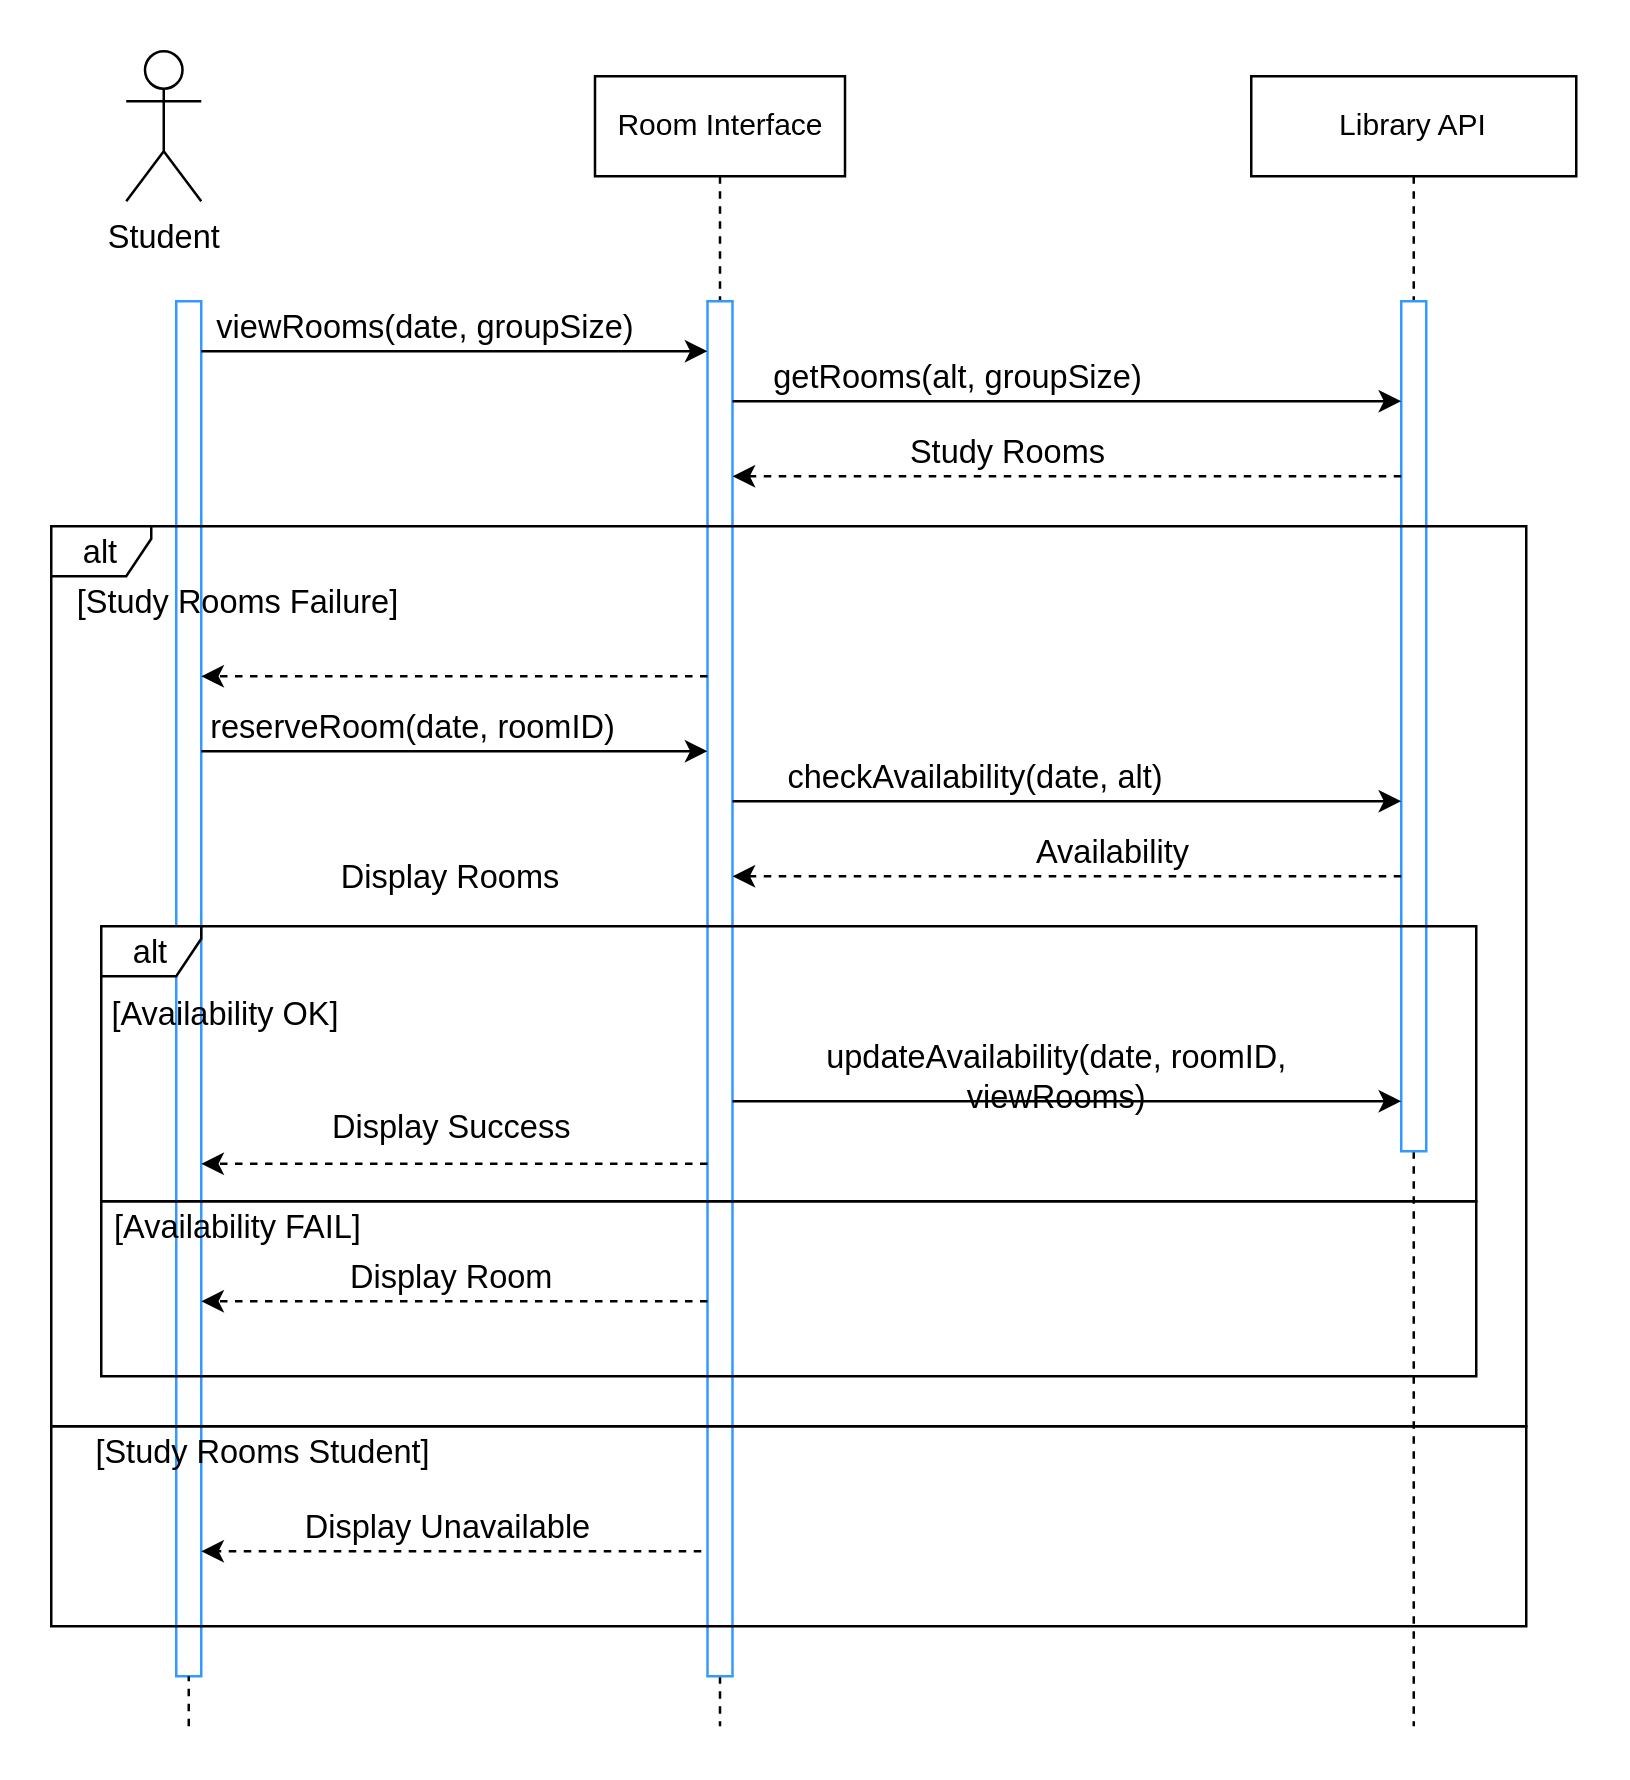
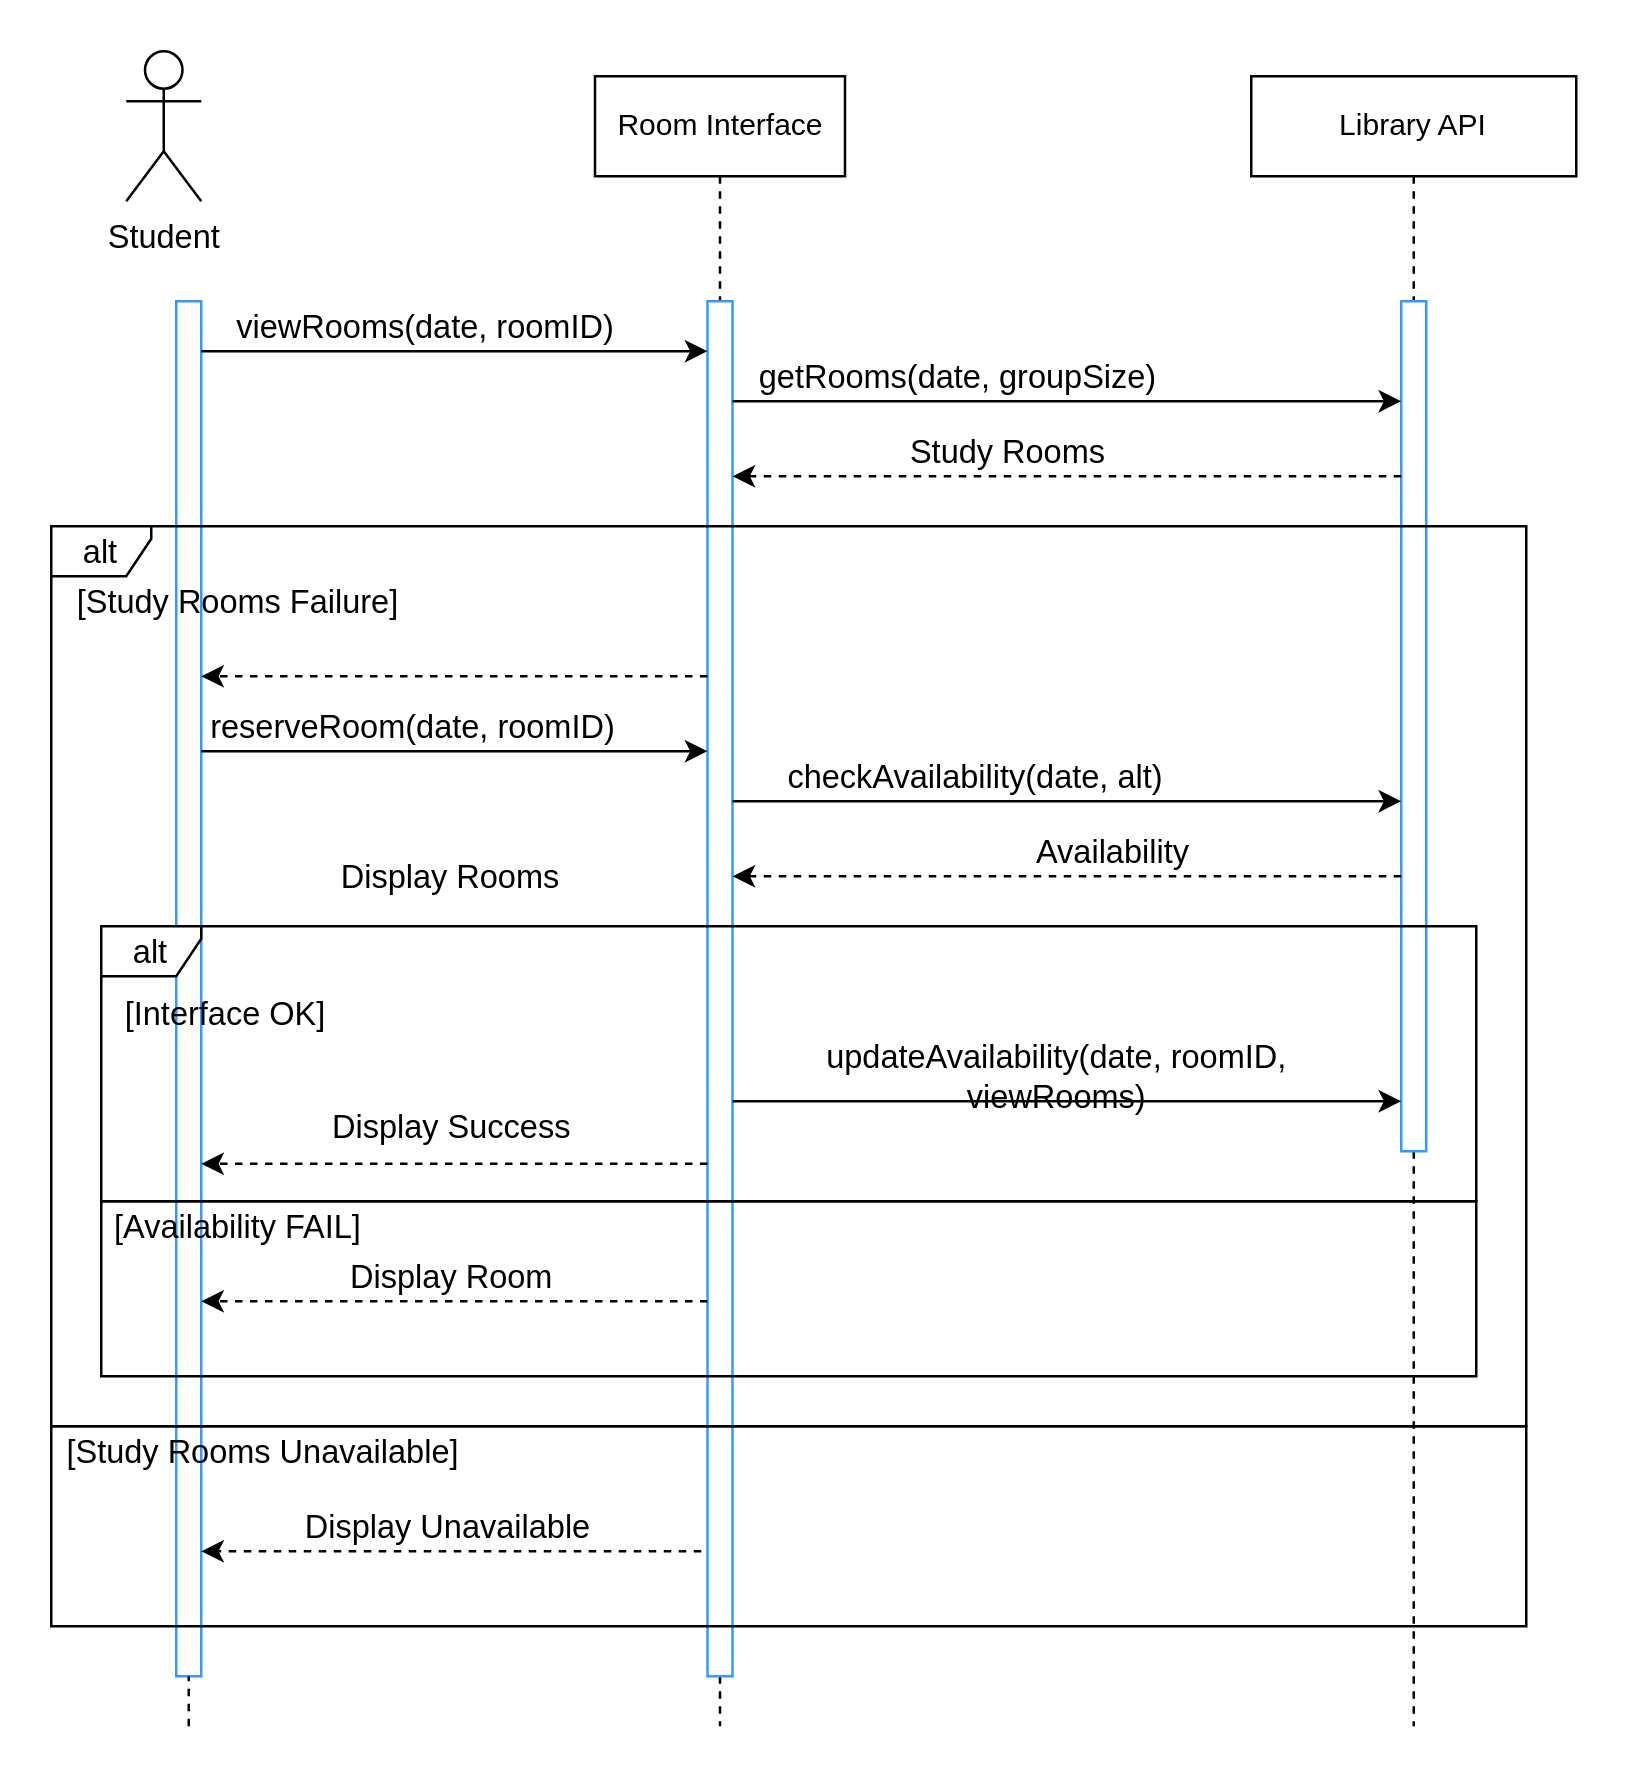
(426, 326) -> (426, 326)
(959, 376) -> (959, 376)
(226, 1014) -> (226, 1014)
(264, 1451) -> (264, 1451)
